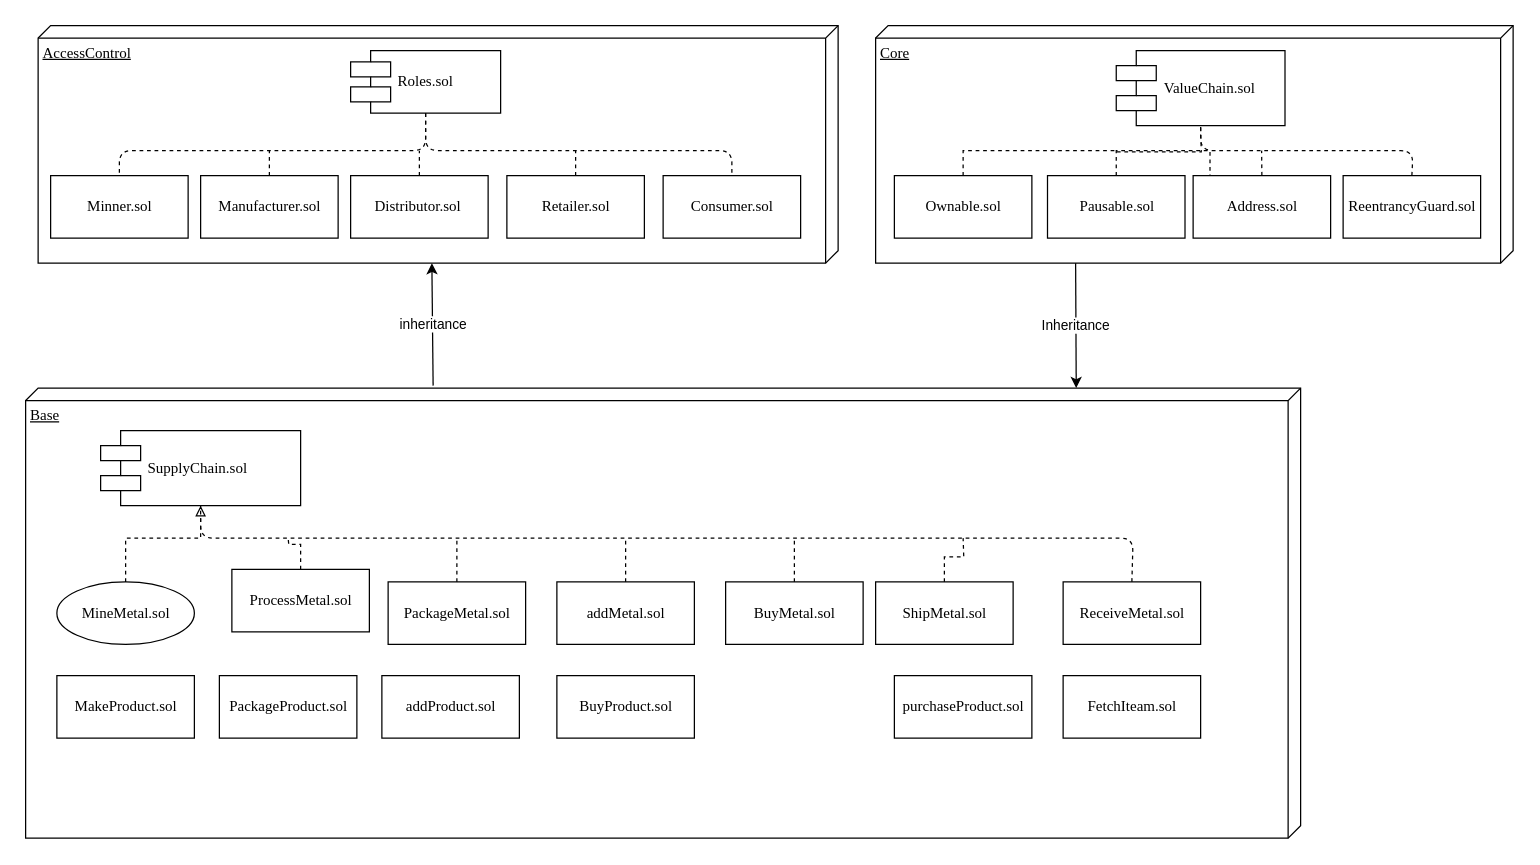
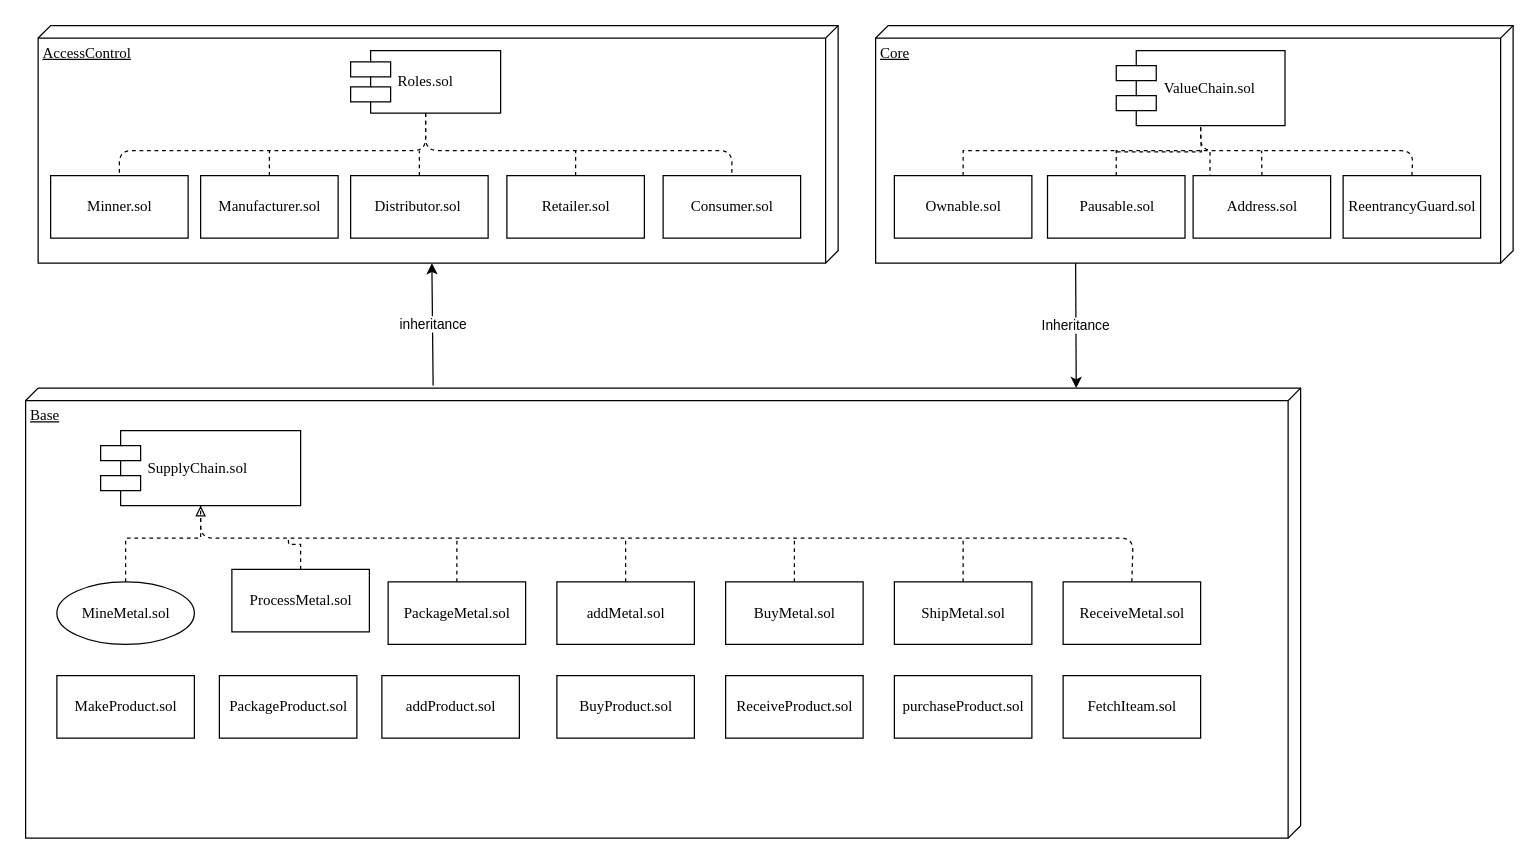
(944, 613) -> (963, 613)
none -> (794, 707)
